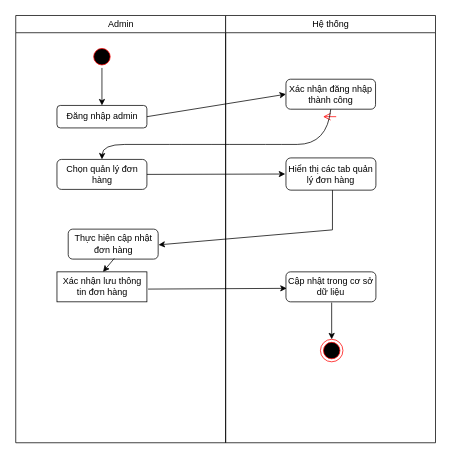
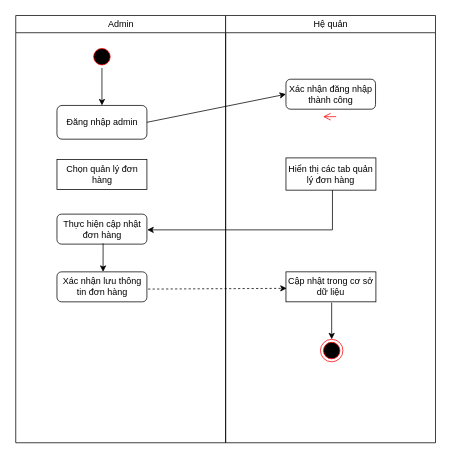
(331, 24) -> (331, 24)
(102, 117) -> (102, 122)
(227, 144) -> none
(102, 174) -> (102, 174)
(189, 174) -> none
(331, 174) -> (331, 174)
(113, 244) -> (102, 229)
(102, 287) -> (102, 287)
(331, 287) -> (331, 287)
(214, 289) -> (214, 289)
